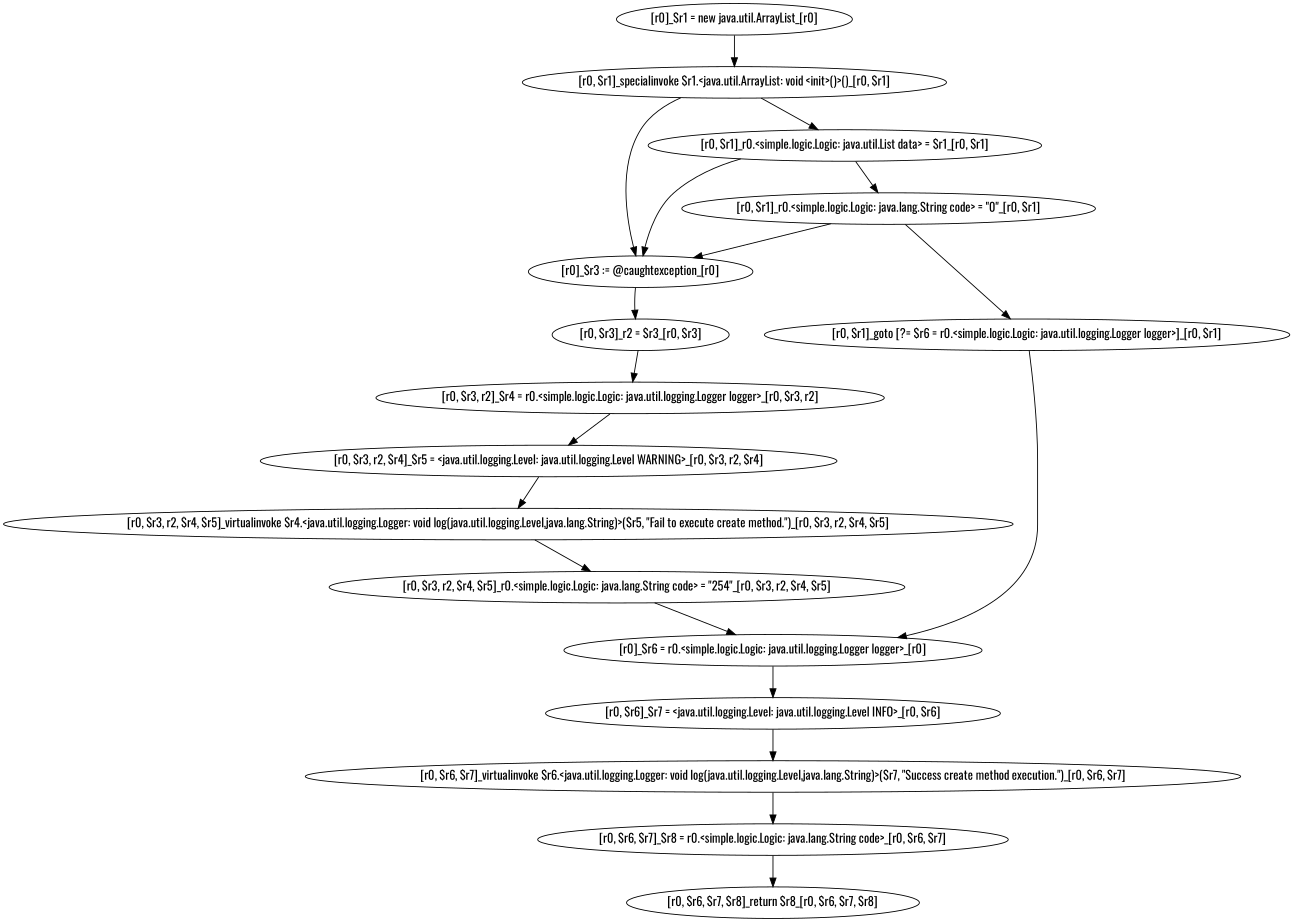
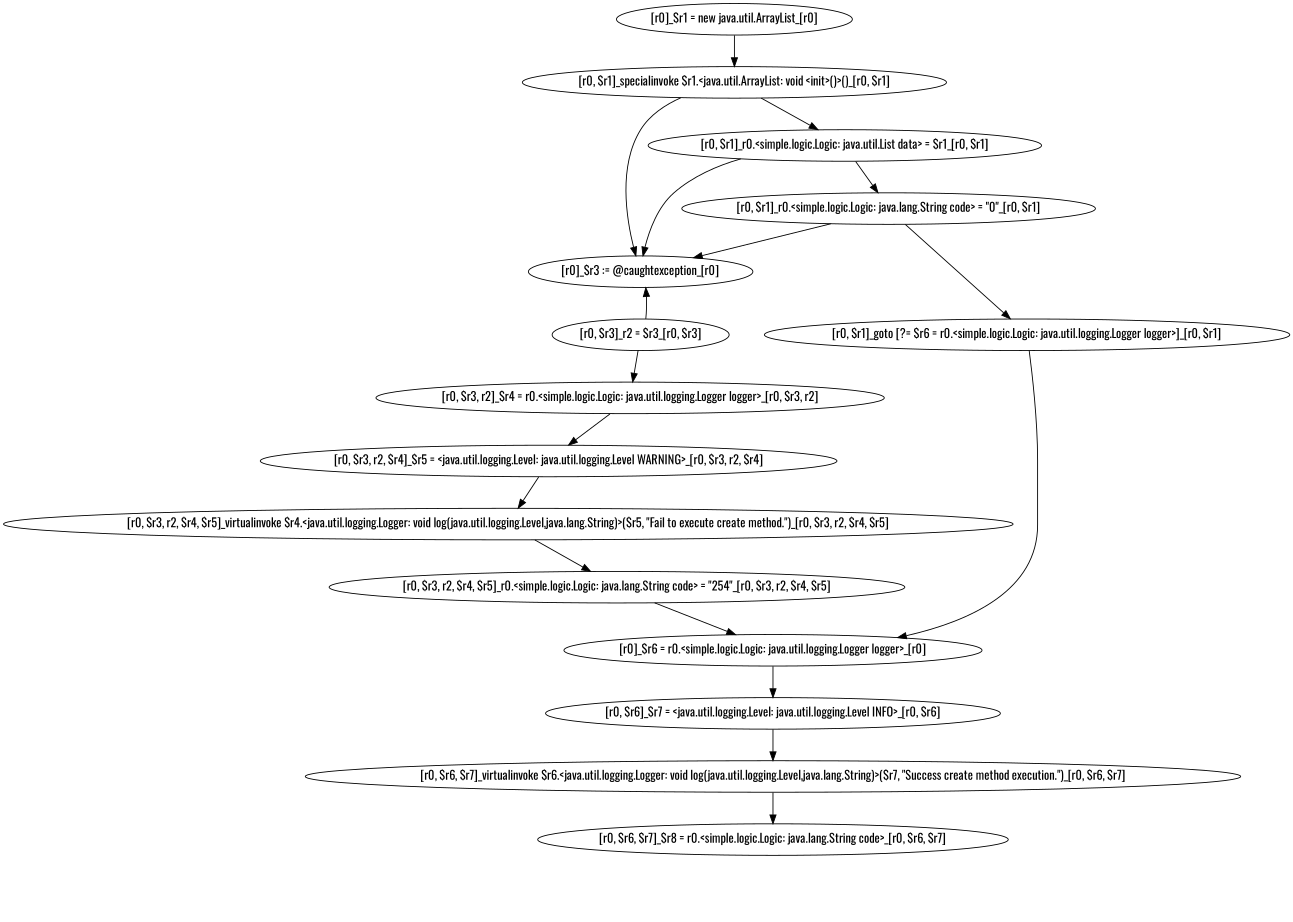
(635, 299) -> (646, 308)
(773, 903) -> none
